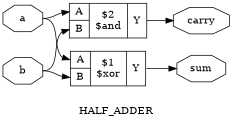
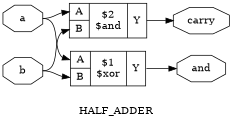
(201, 69) -> (201, 69)
